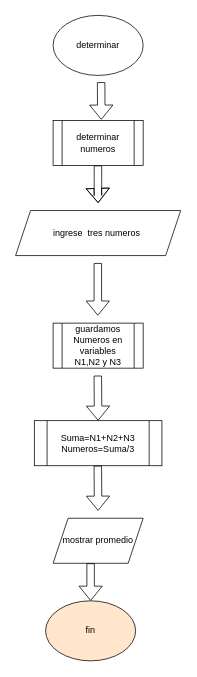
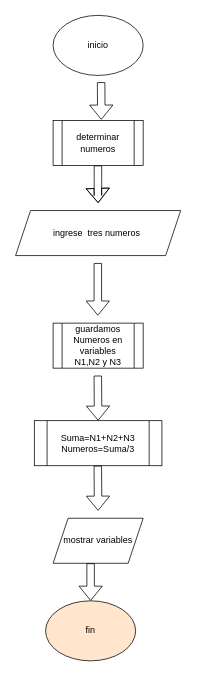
(98, 45) -> (98, 45)
(98, 540) -> (98, 540)
